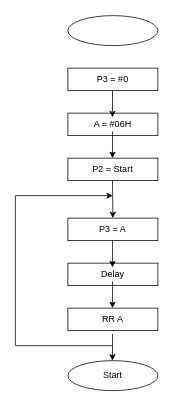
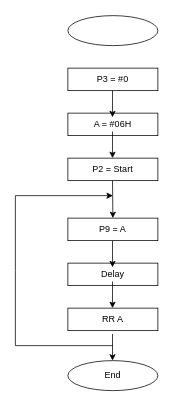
(113, 229) -> (113, 229)
(113, 375) -> (113, 375)
